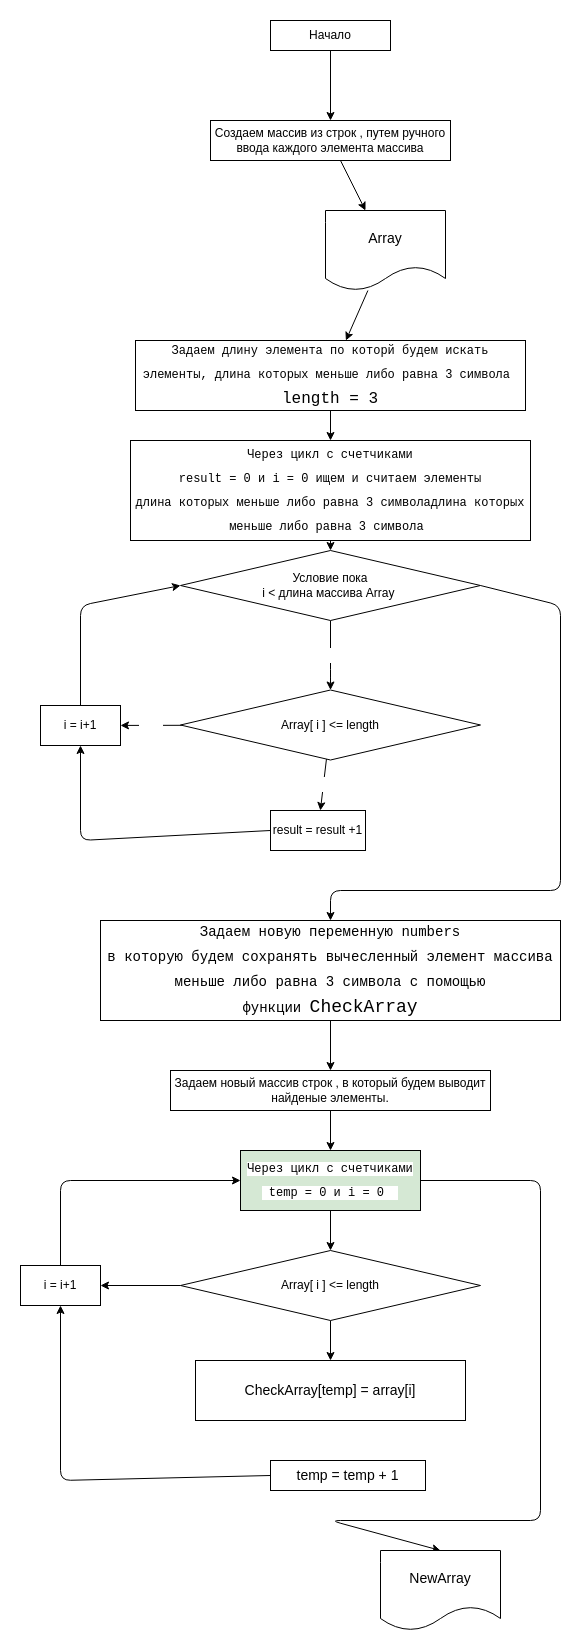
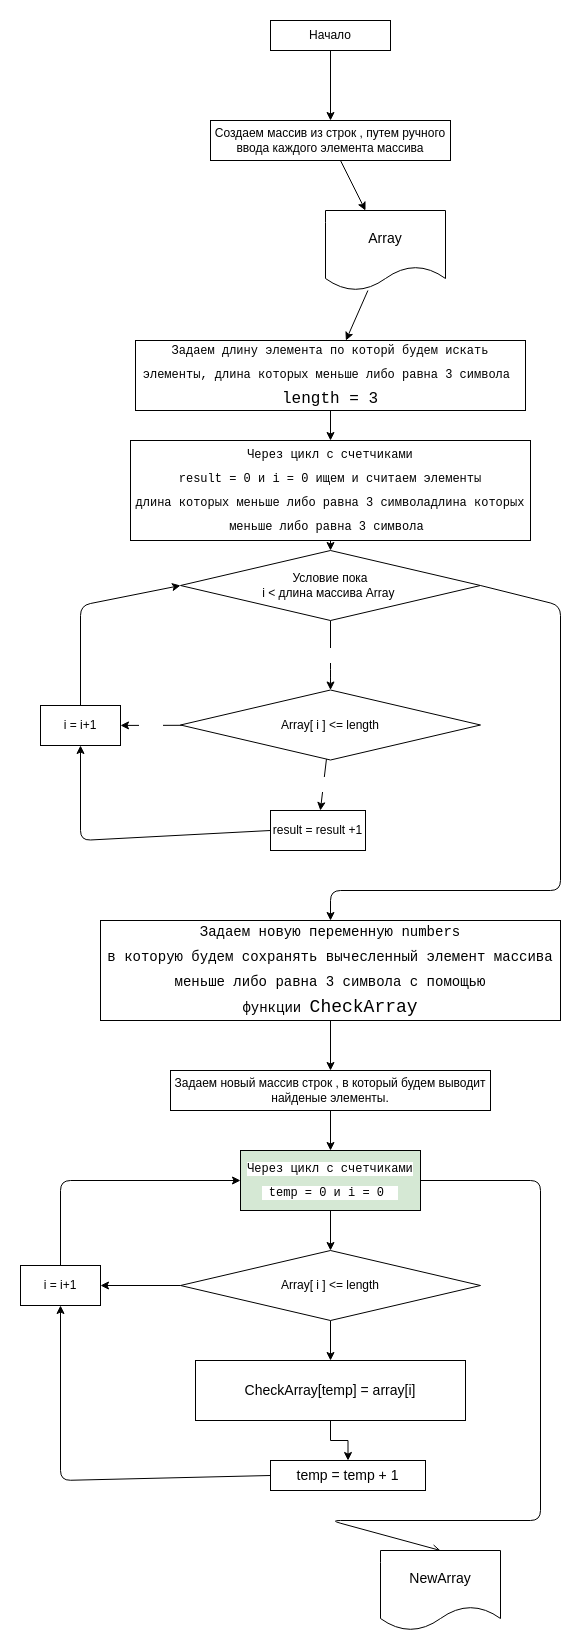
none -> (336, 1441)
(432, 1548) -> (434, 1549)
